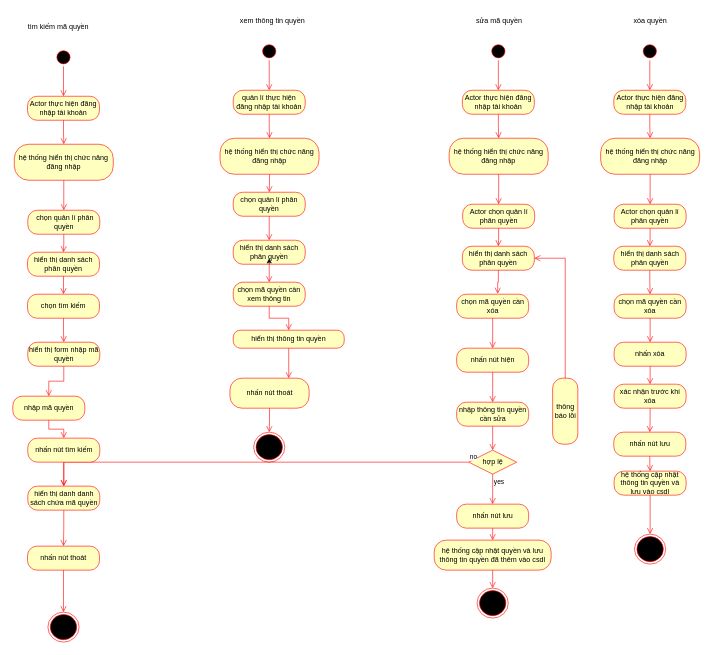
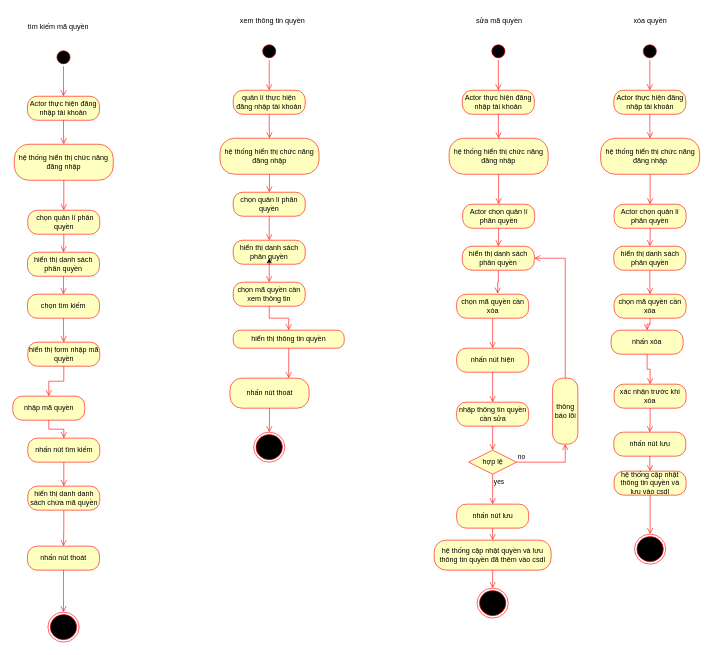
(650, 354) -> (647, 342)
(279, 462) -> (549, 462)
